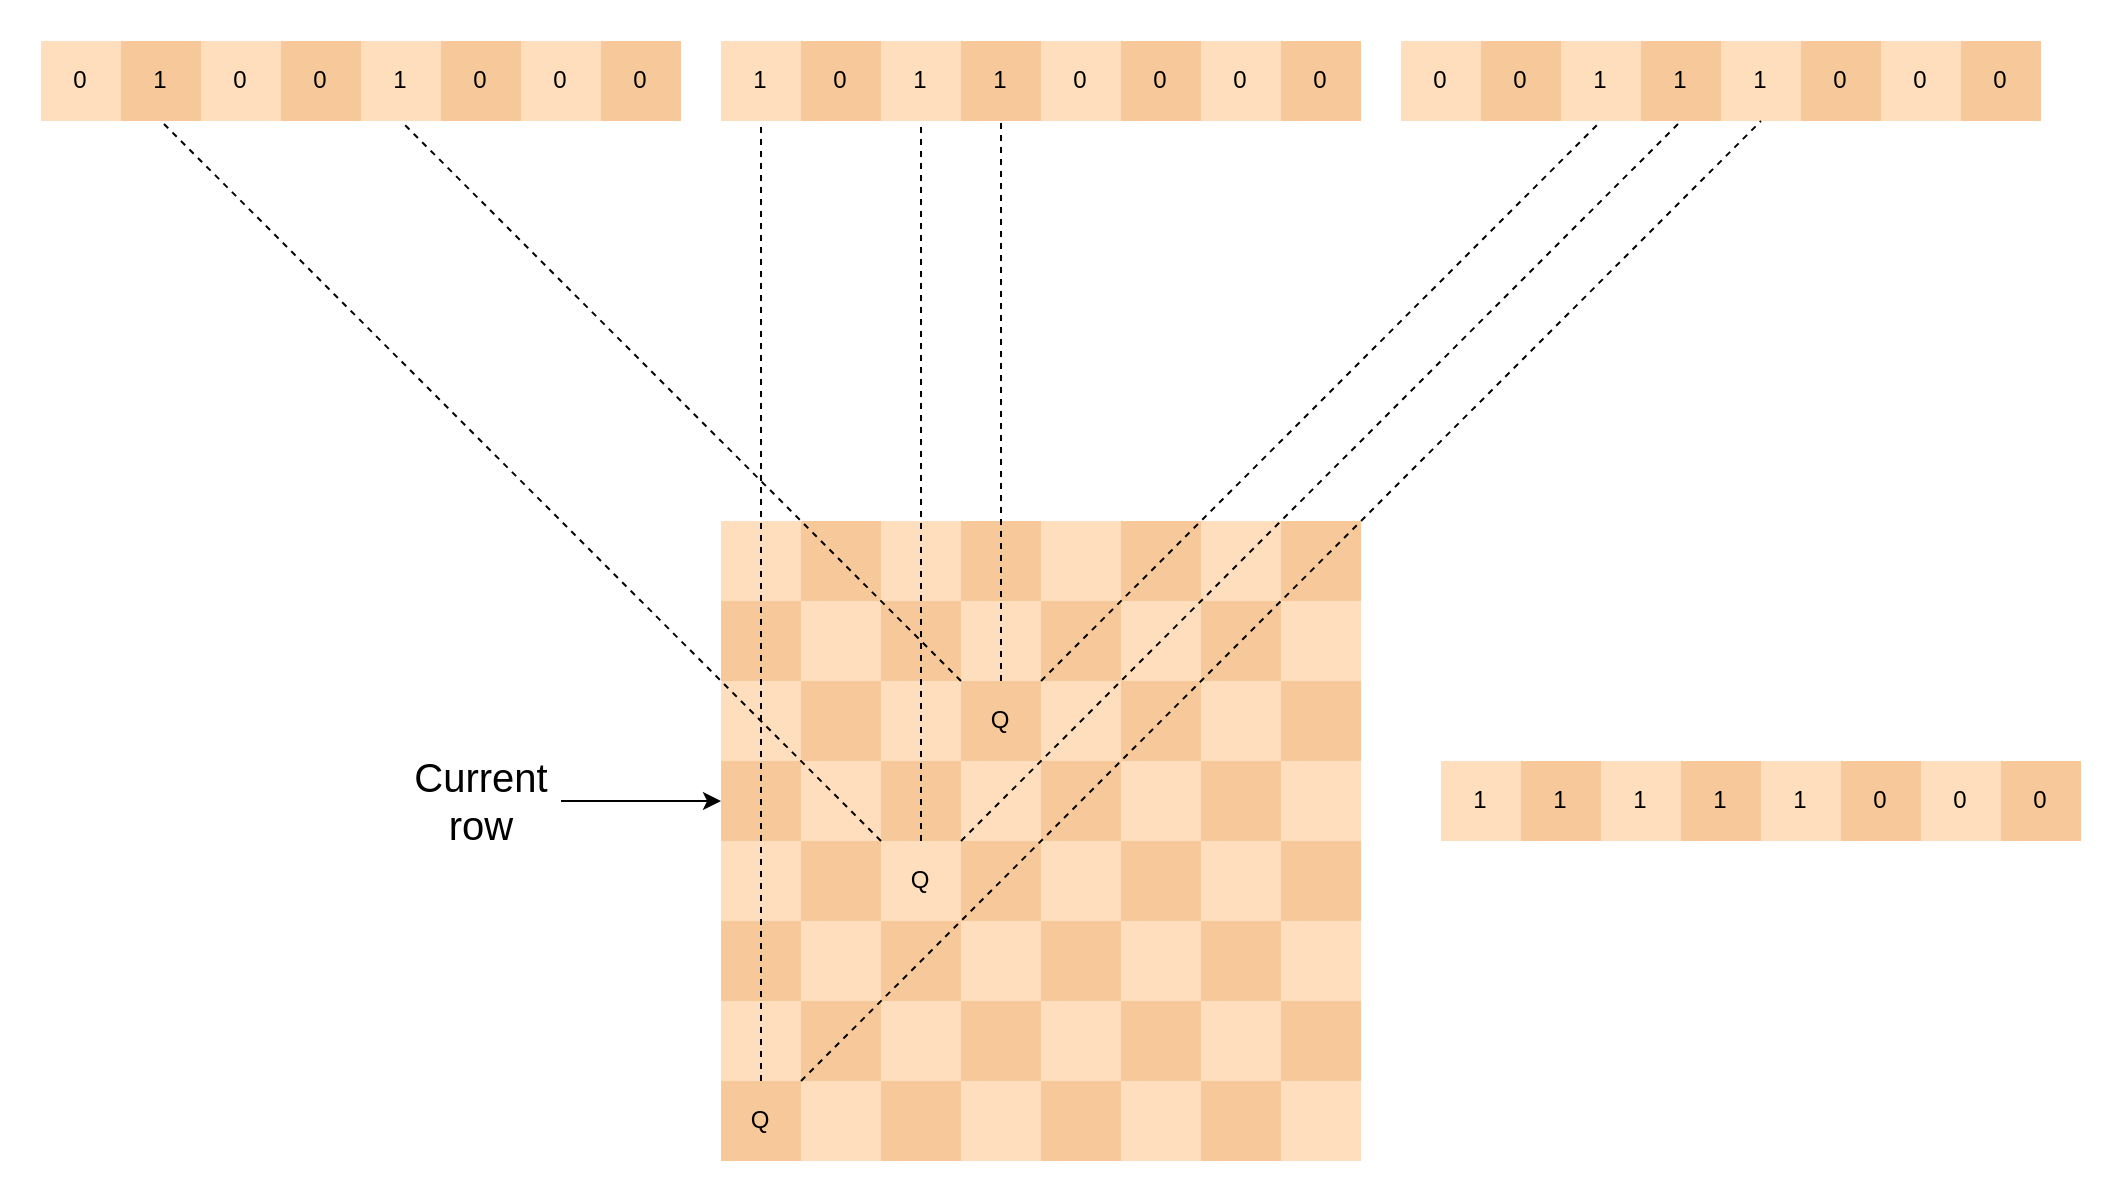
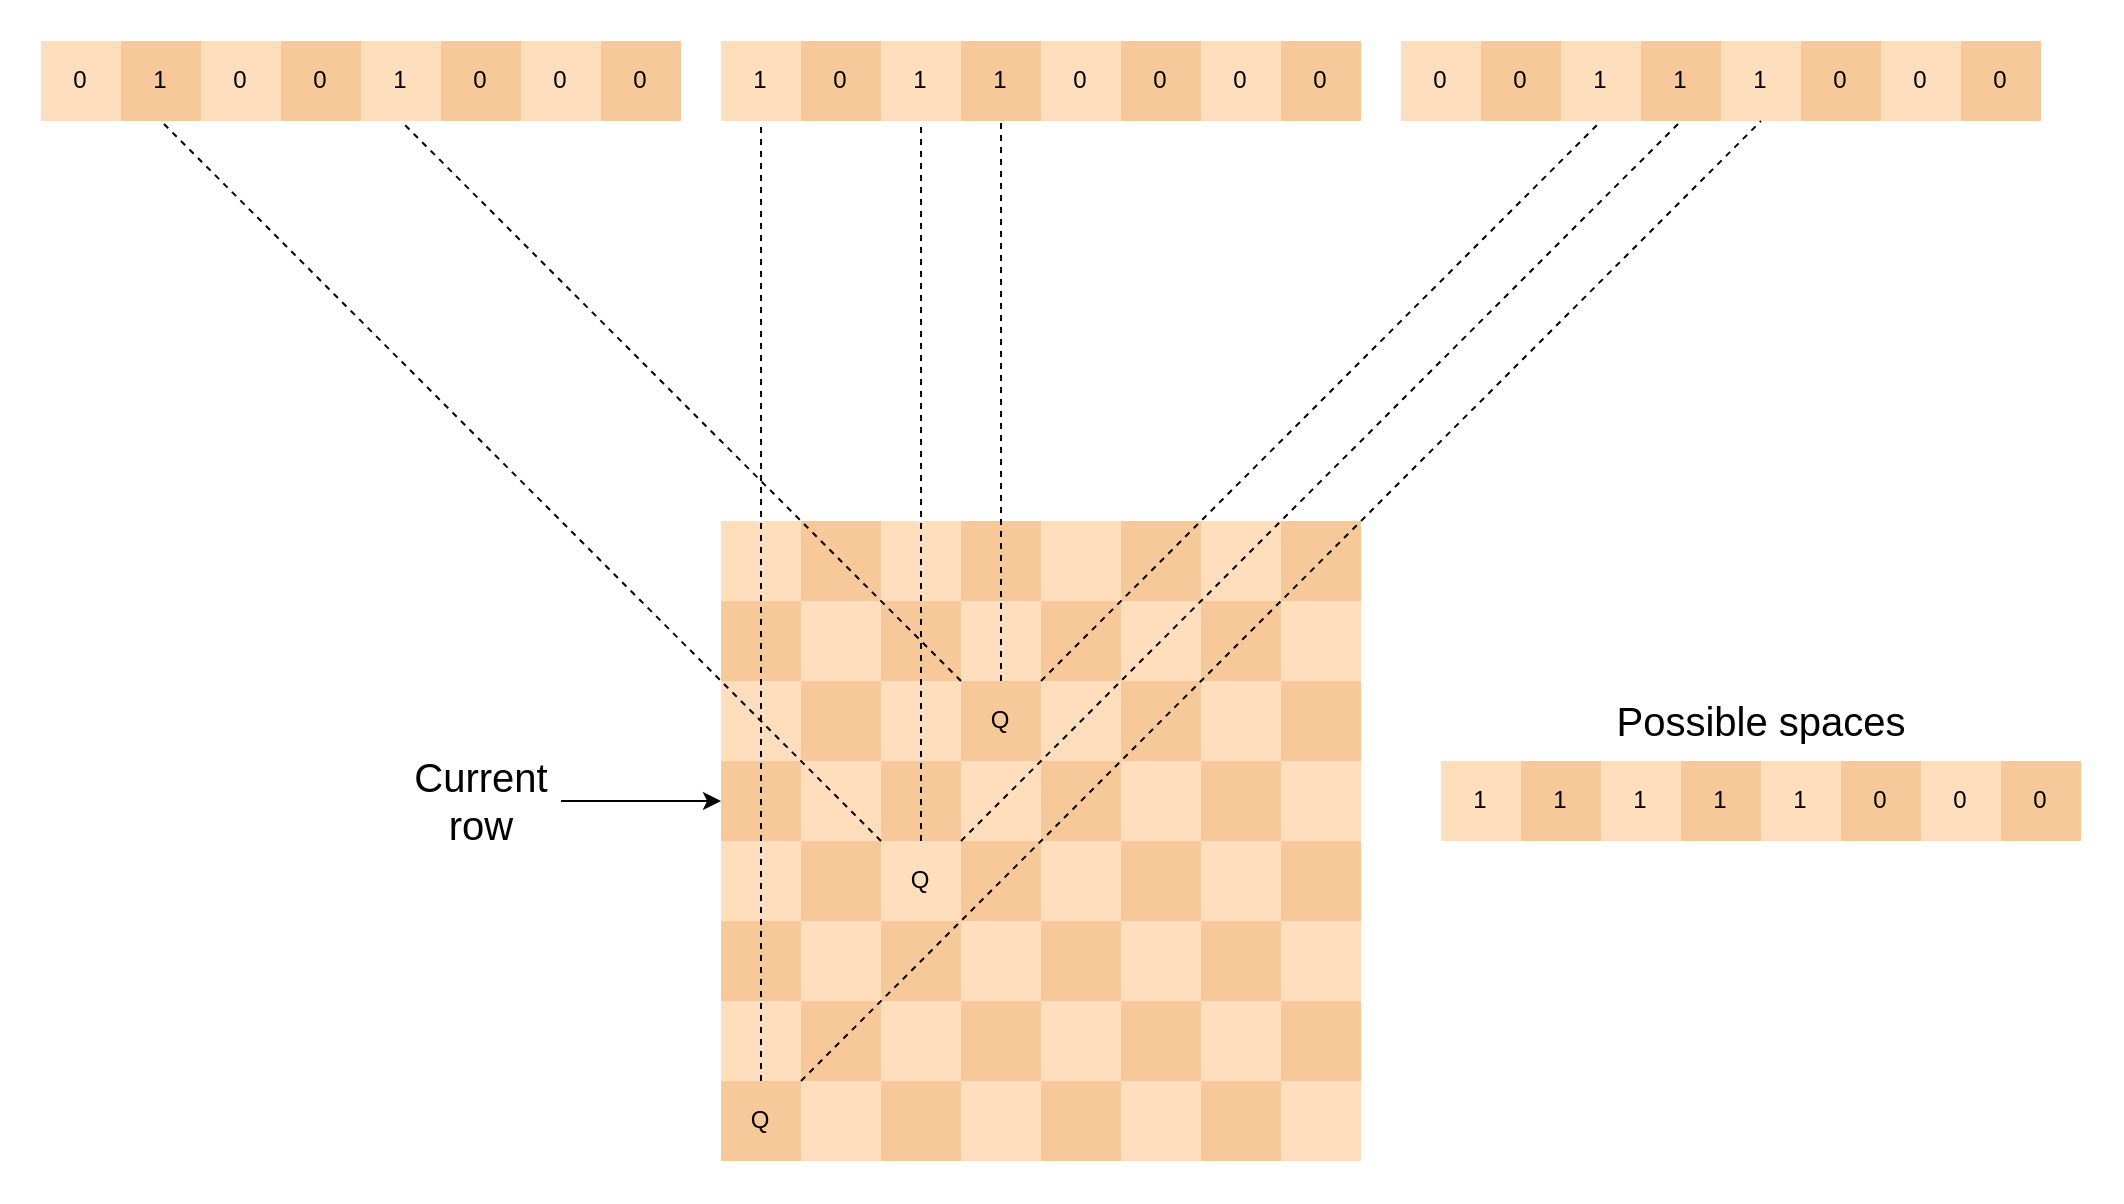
none -> (1761, 721)
